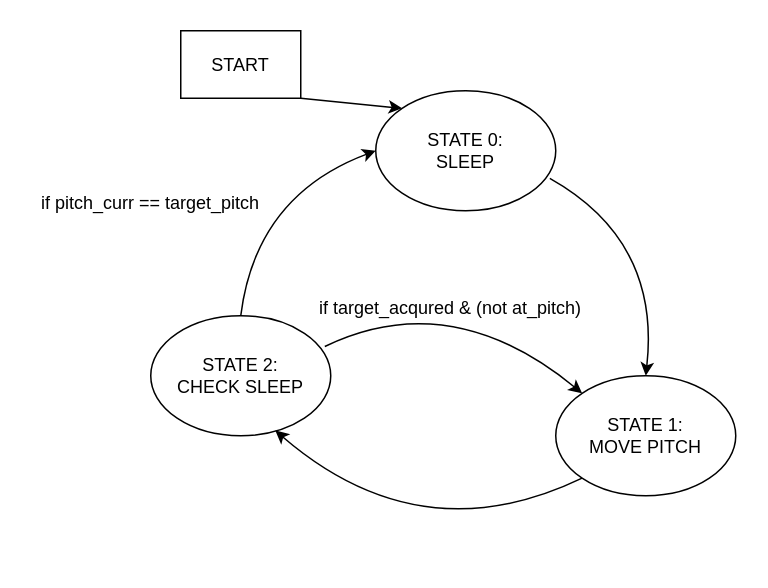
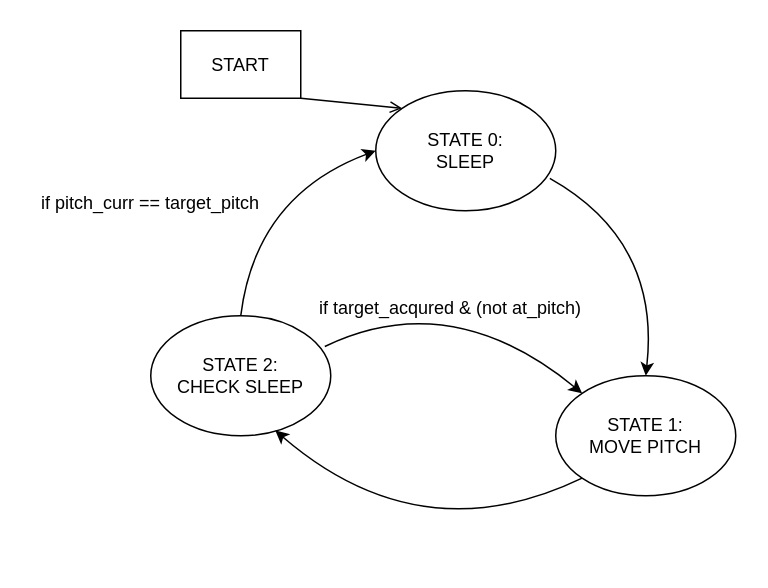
(390, 107) -> (392, 107)
